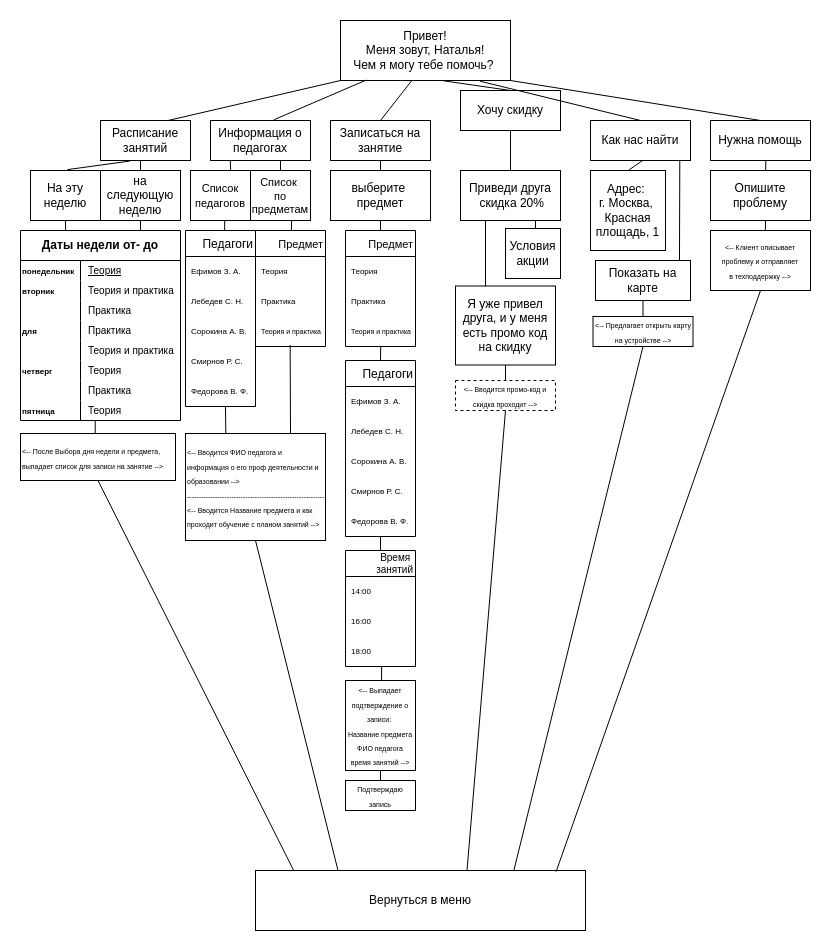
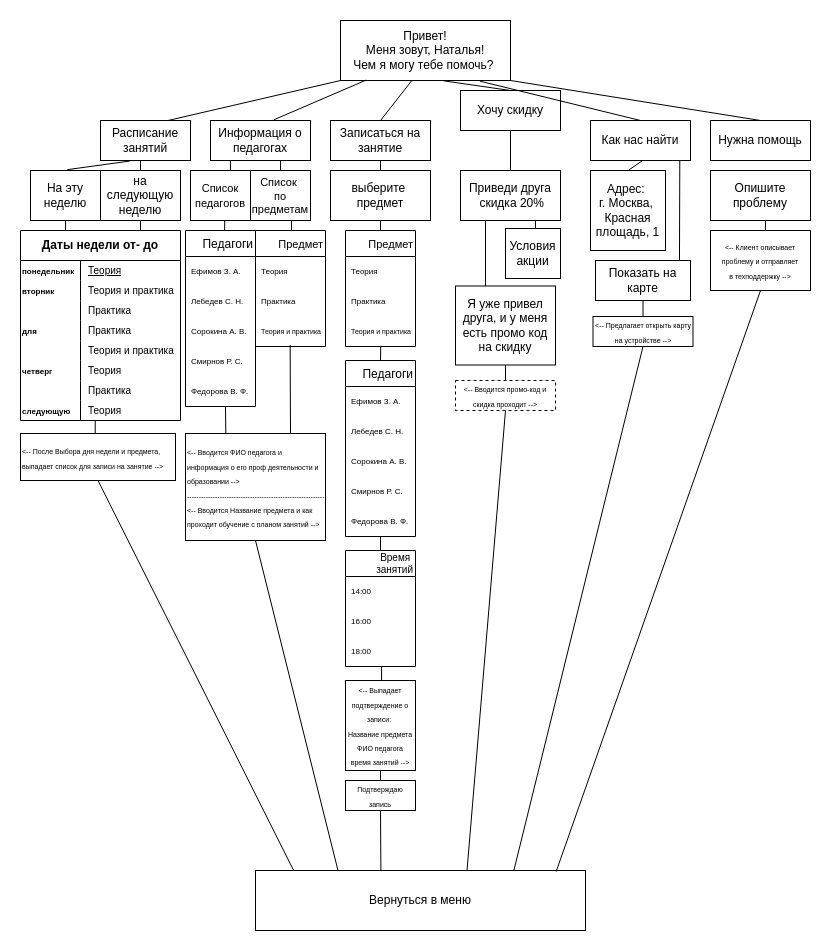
(766, 166) -> none
(46, 411) -> (52, 411)
none -> (381, 841)
